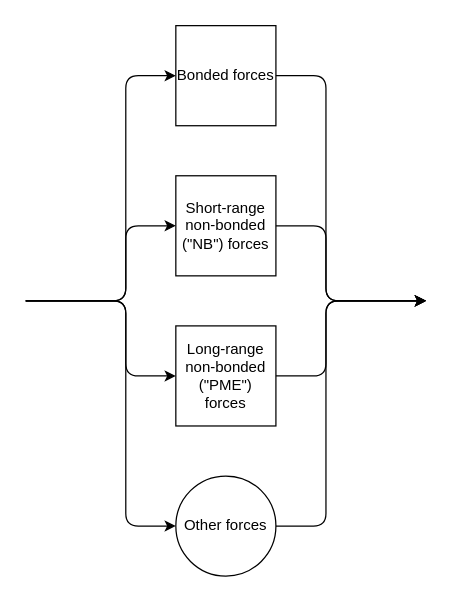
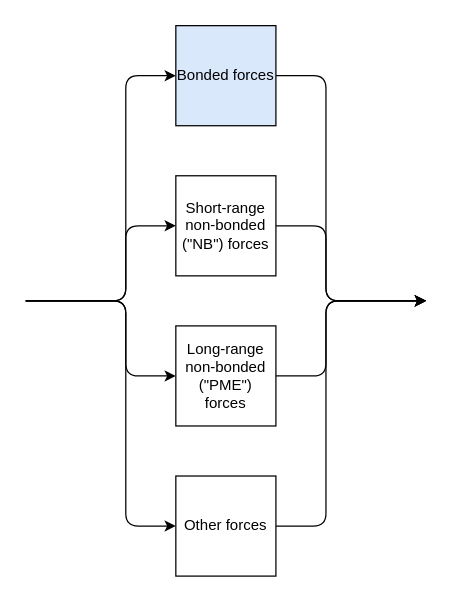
(226, 76) -> (226, 76)
(226, 526) -> (226, 526)
